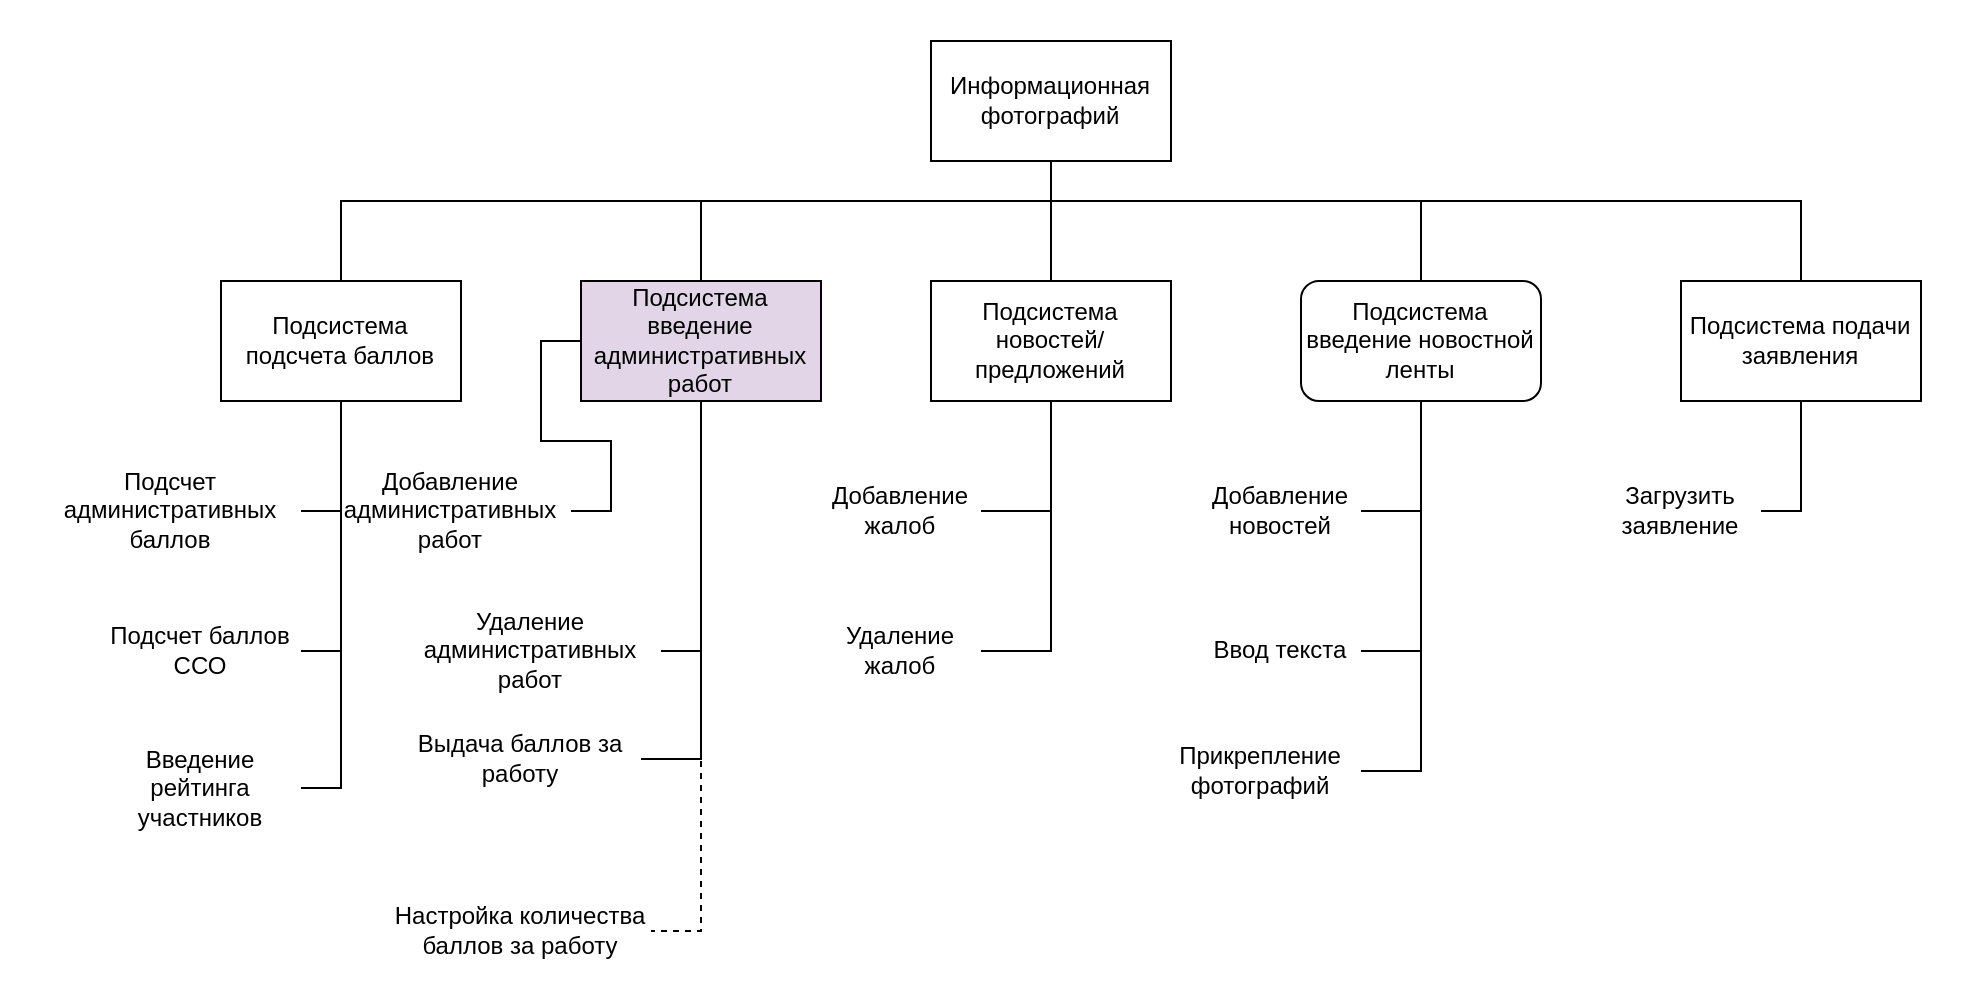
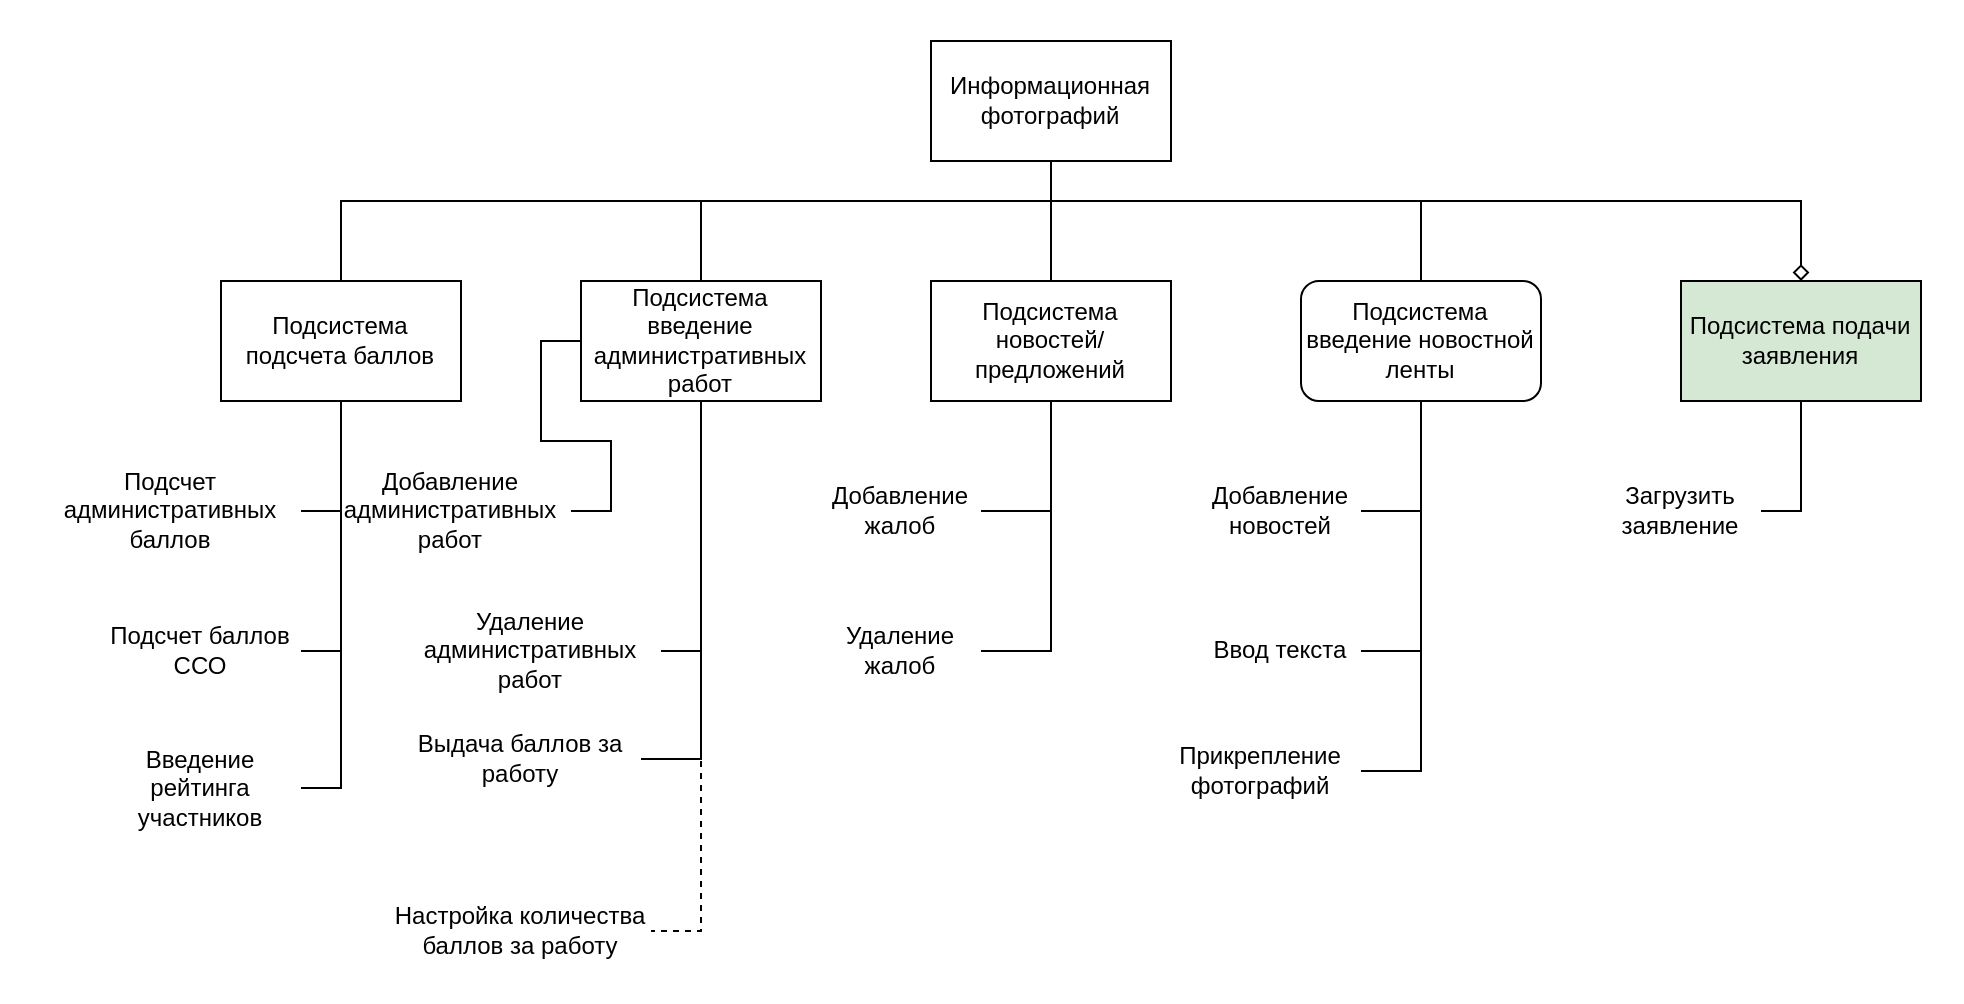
(1801, 272) -> (1801, 265)
(701, 341) -> (701, 341)
(1801, 341) -> (1801, 341)
